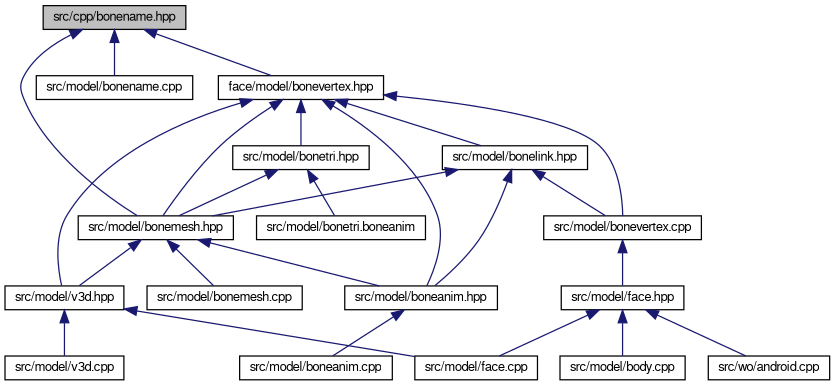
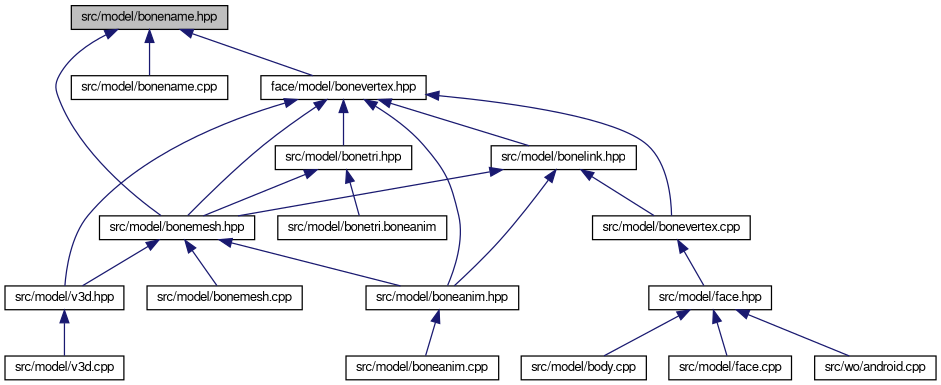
(115, 18) -> (150, 18)
(276, 334) -> none
